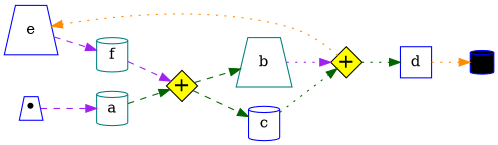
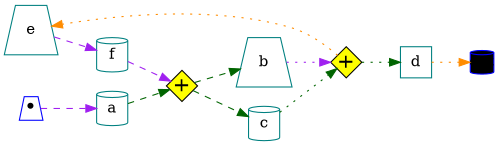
(31, 30) -> (31, 30)
(416, 62) -> (416, 62)
(264, 123) -> (264, 123)
